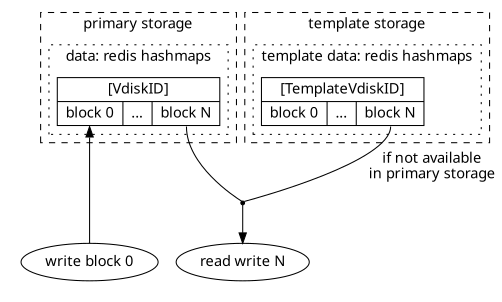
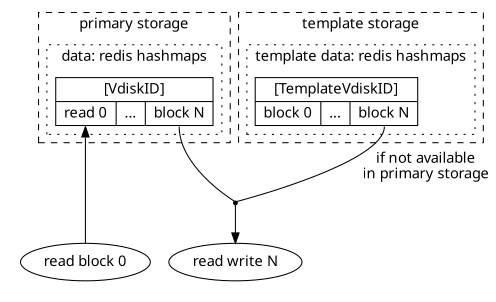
(90, 113) -> (86, 113)
(90, 262) -> (85, 262)
